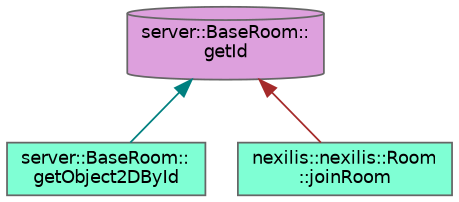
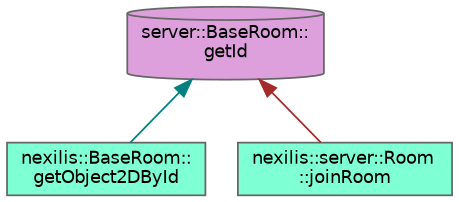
(106, 169) -> (106, 169)
(345, 169) -> (345, 169)
